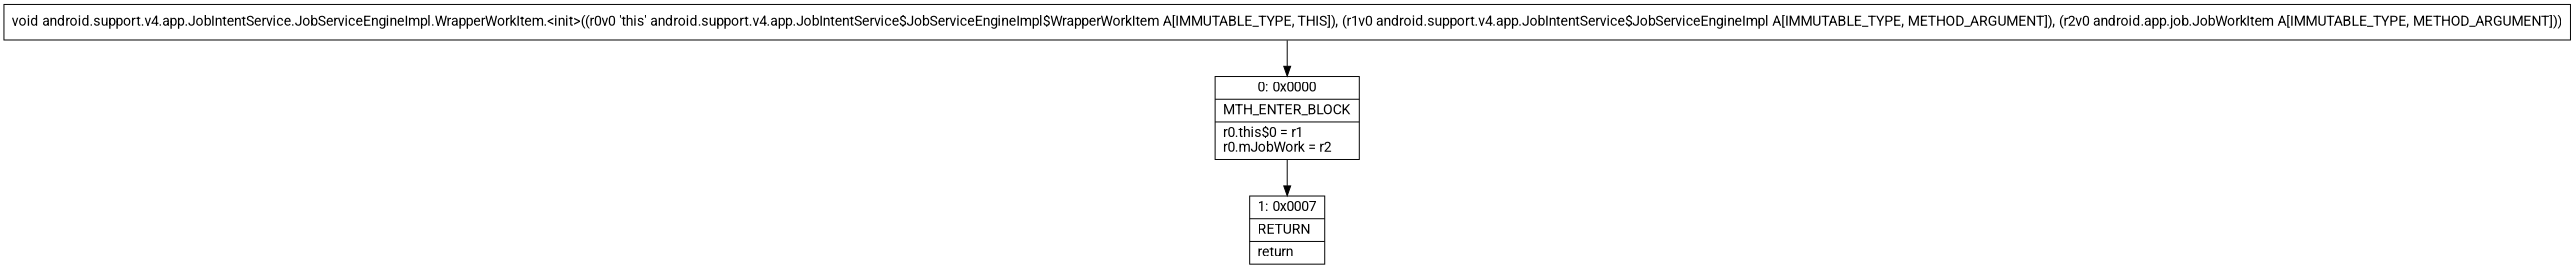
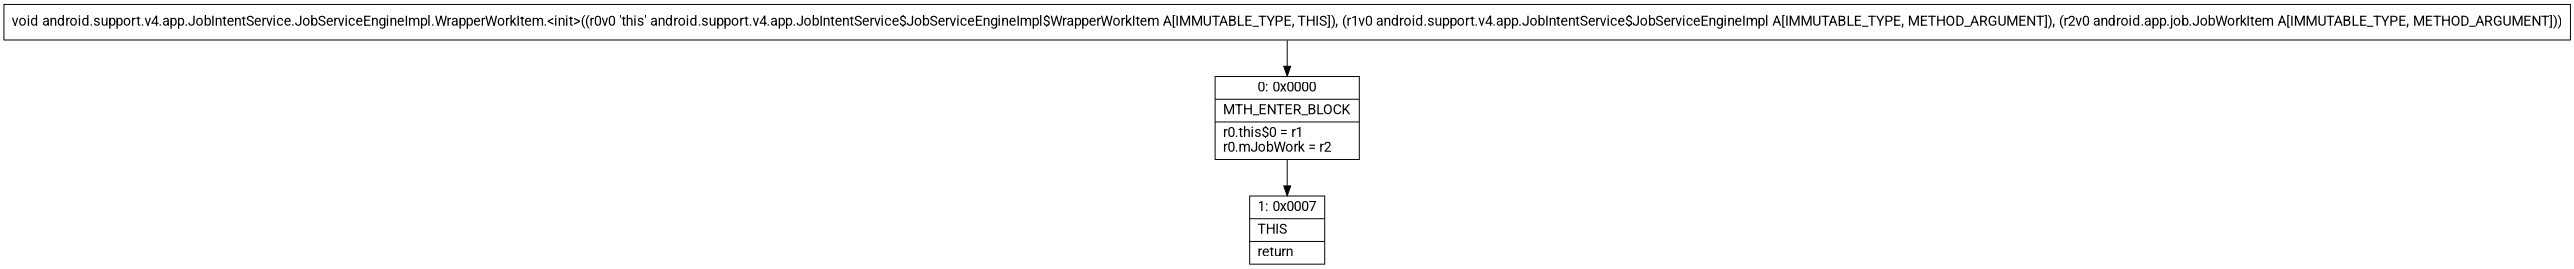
(1284, 230) -> (1273, 230)
